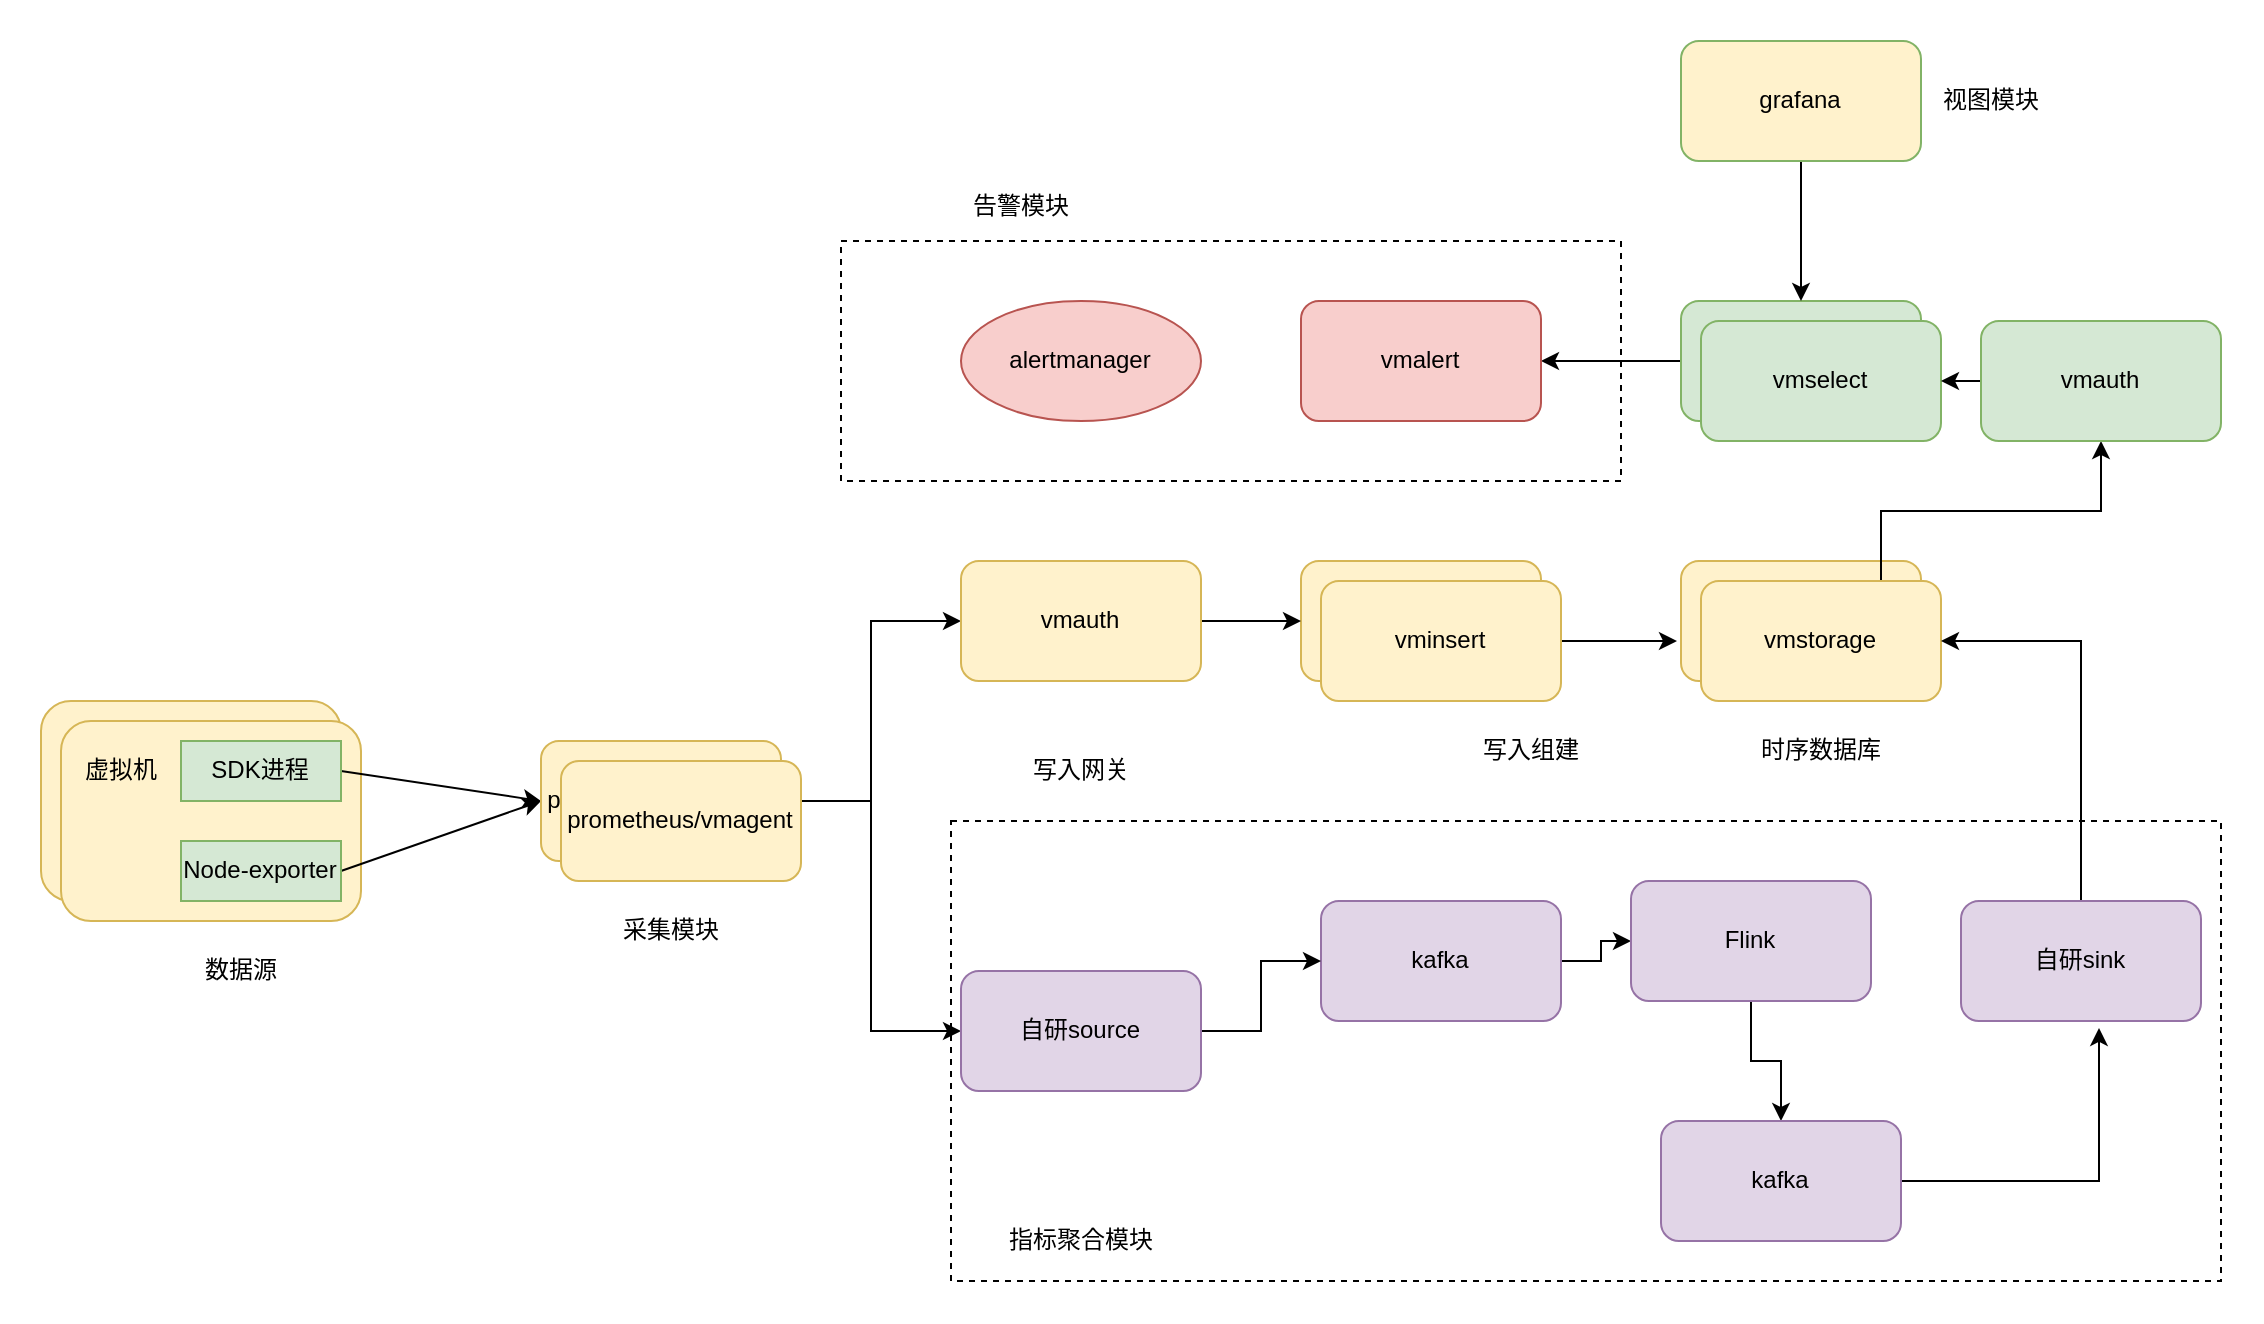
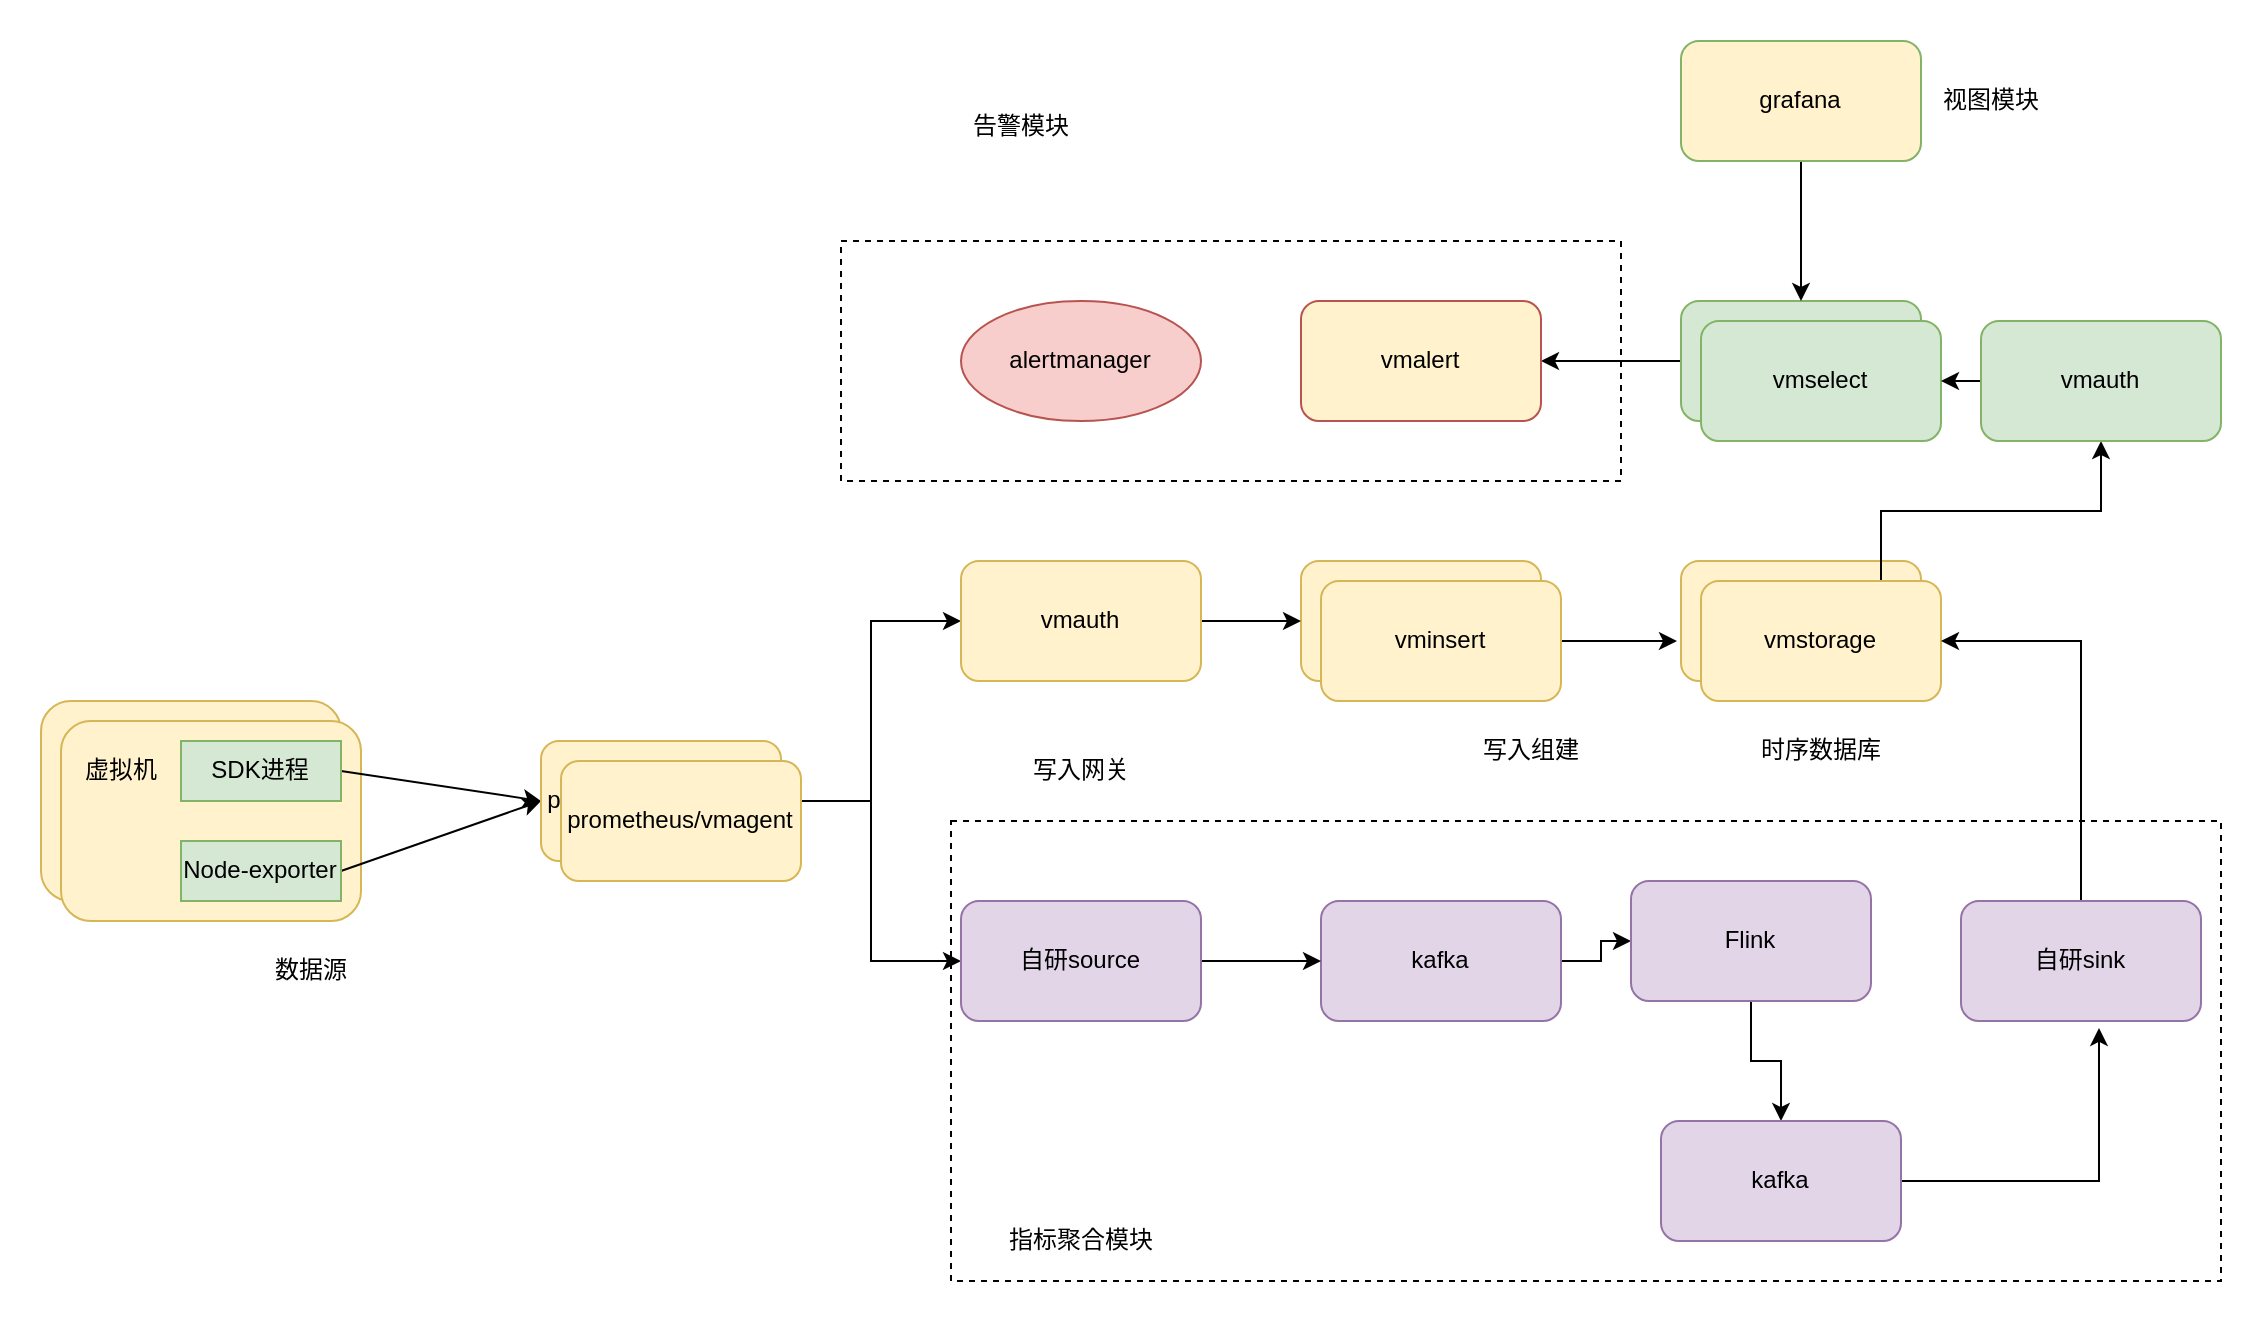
(1021, 207) -> (1021, 127)
(1421, 361) -> (1421, 361)
(671, 931) -> none
(241, 971) -> (311, 971)
(1081, 1031) -> (1081, 961)
